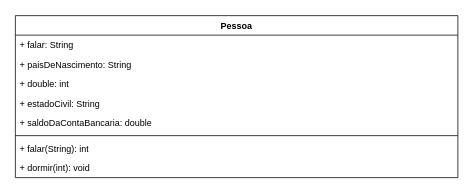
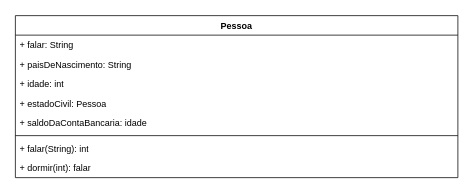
(47, 85) -> (44, 85)
(65, 104) -> (66, 104)
(88, 124) -> (86, 124)
(61, 169) -> (63, 169)
